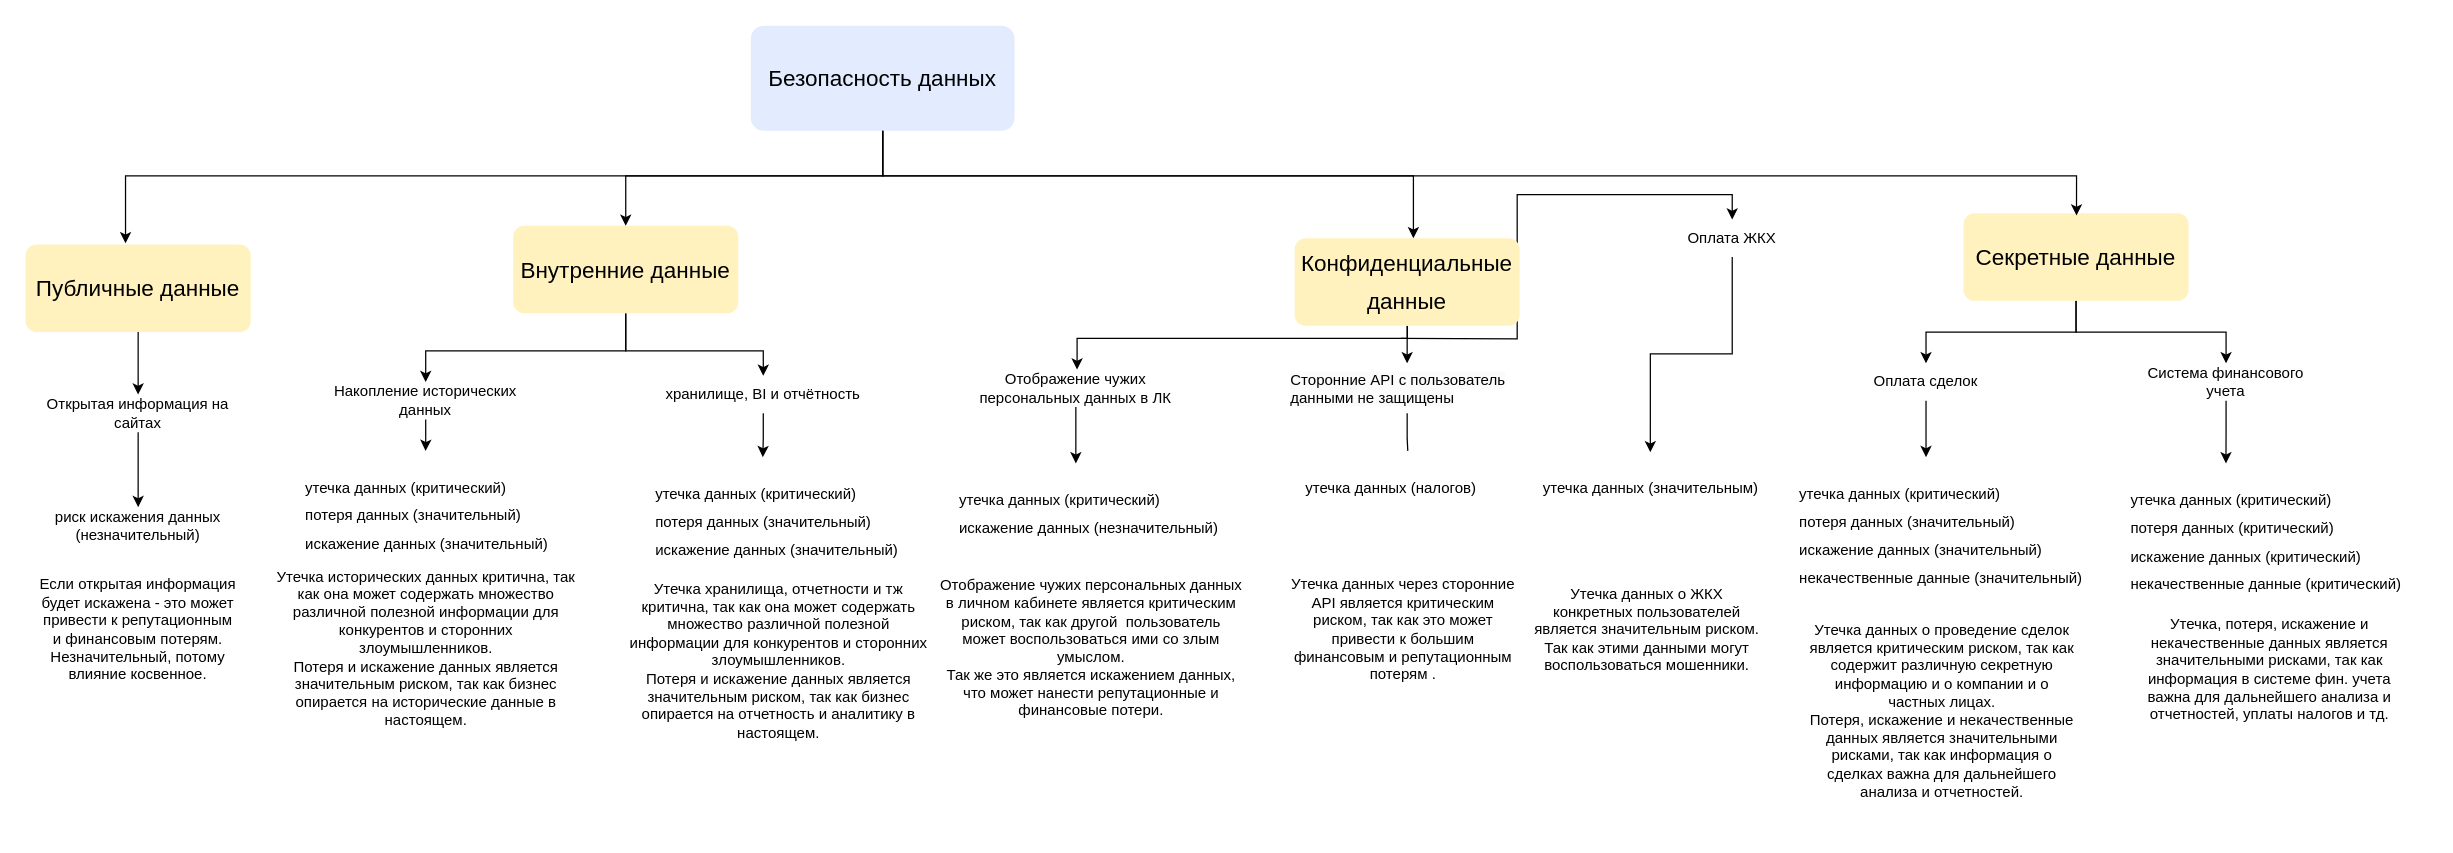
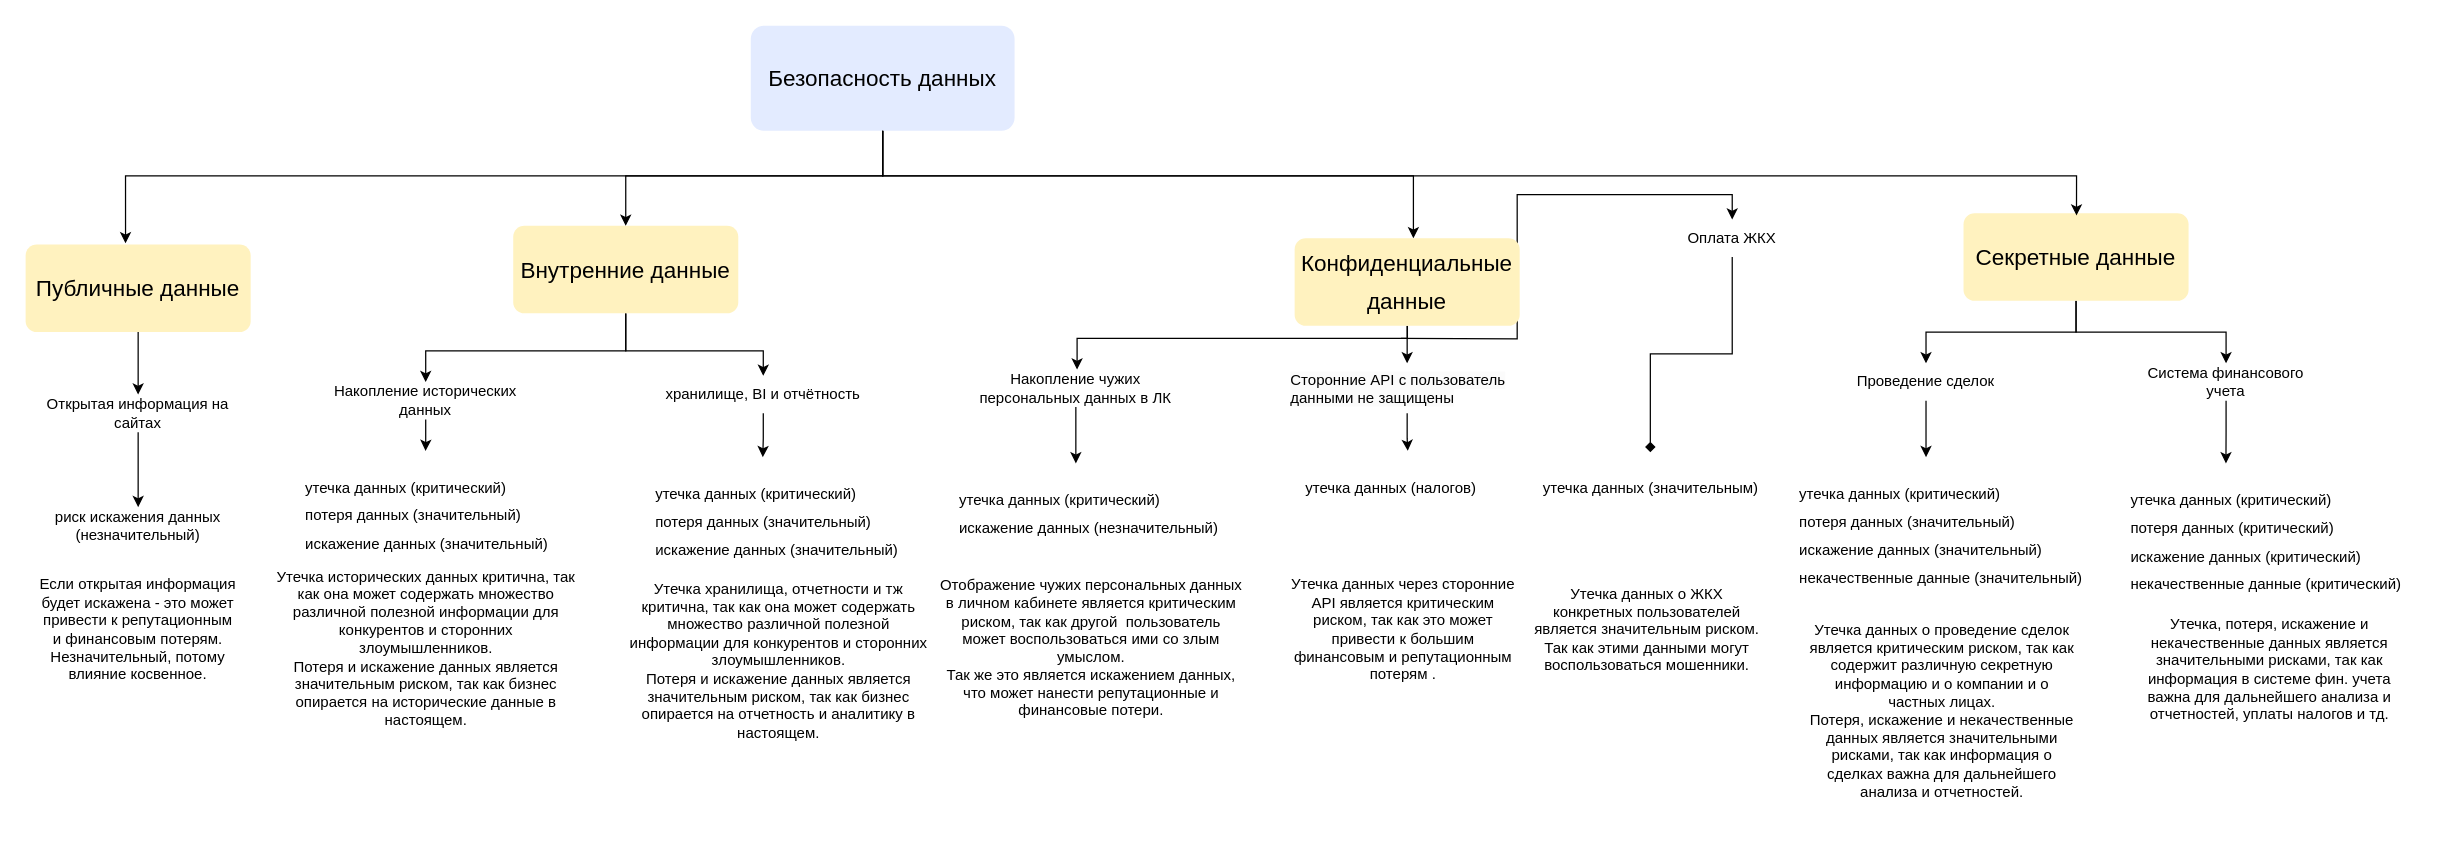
(1926, 382) -> (1926, 382)
(1076, 388) -> (1076, 388)
(1650, 442) -> (1650, 441)
(1407, 444) -> (1407, 440)
